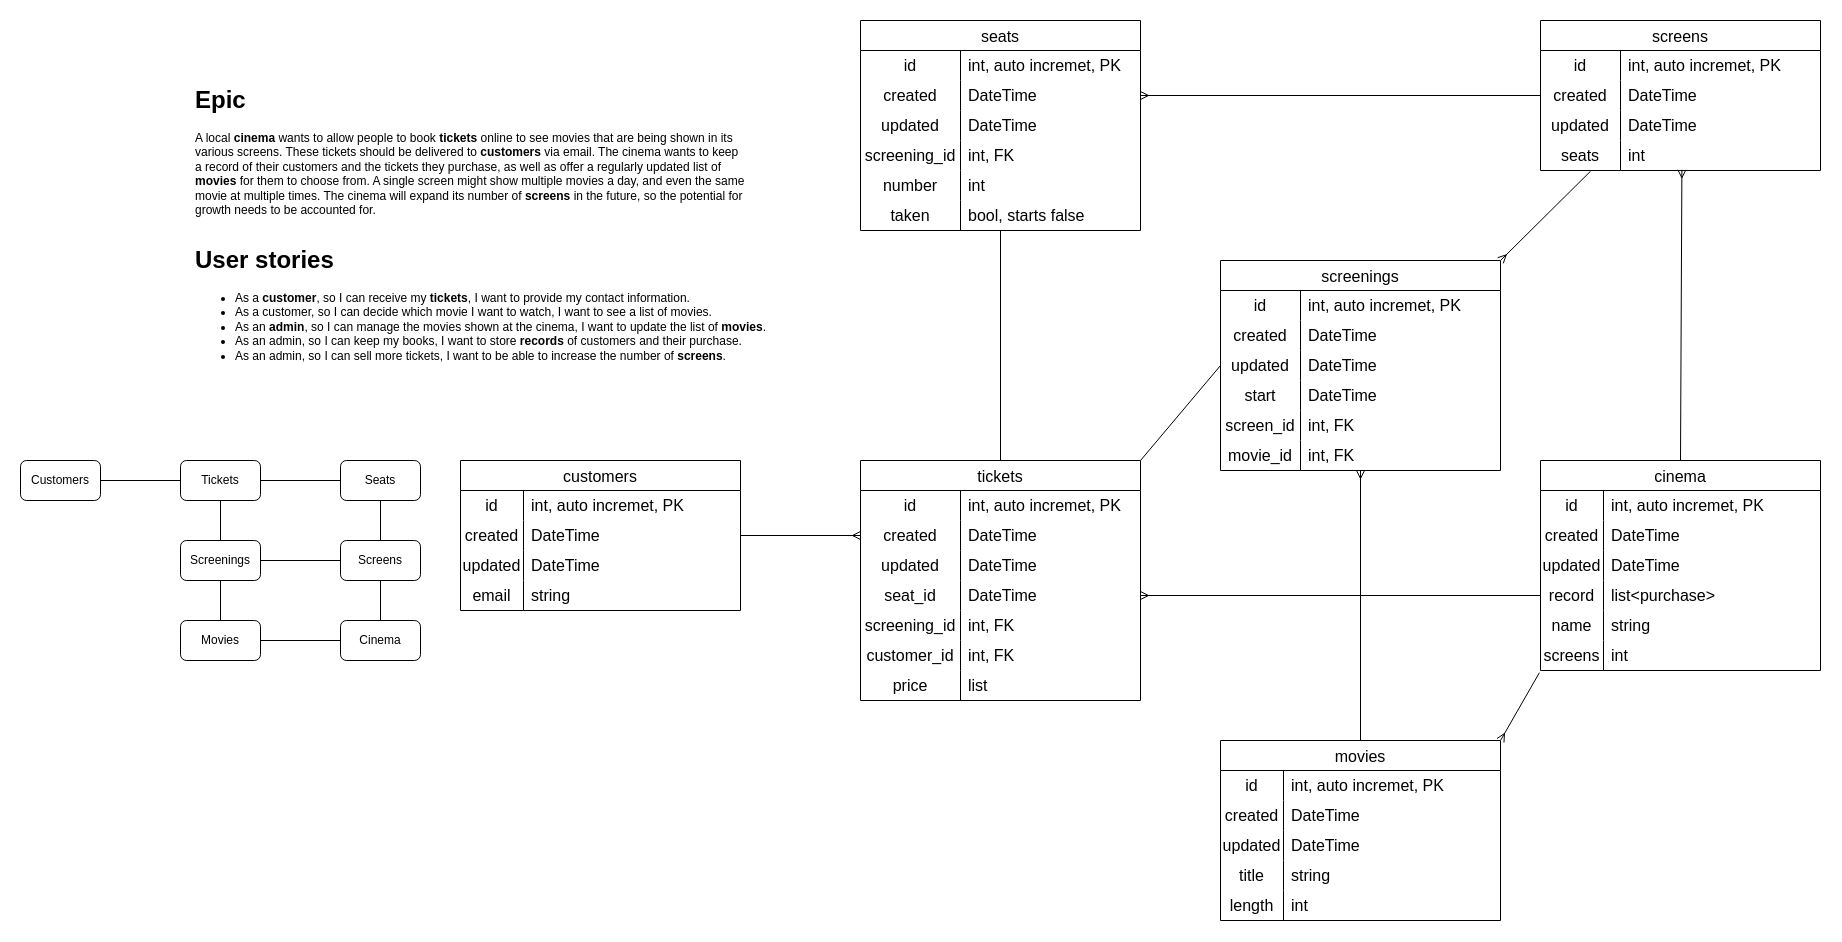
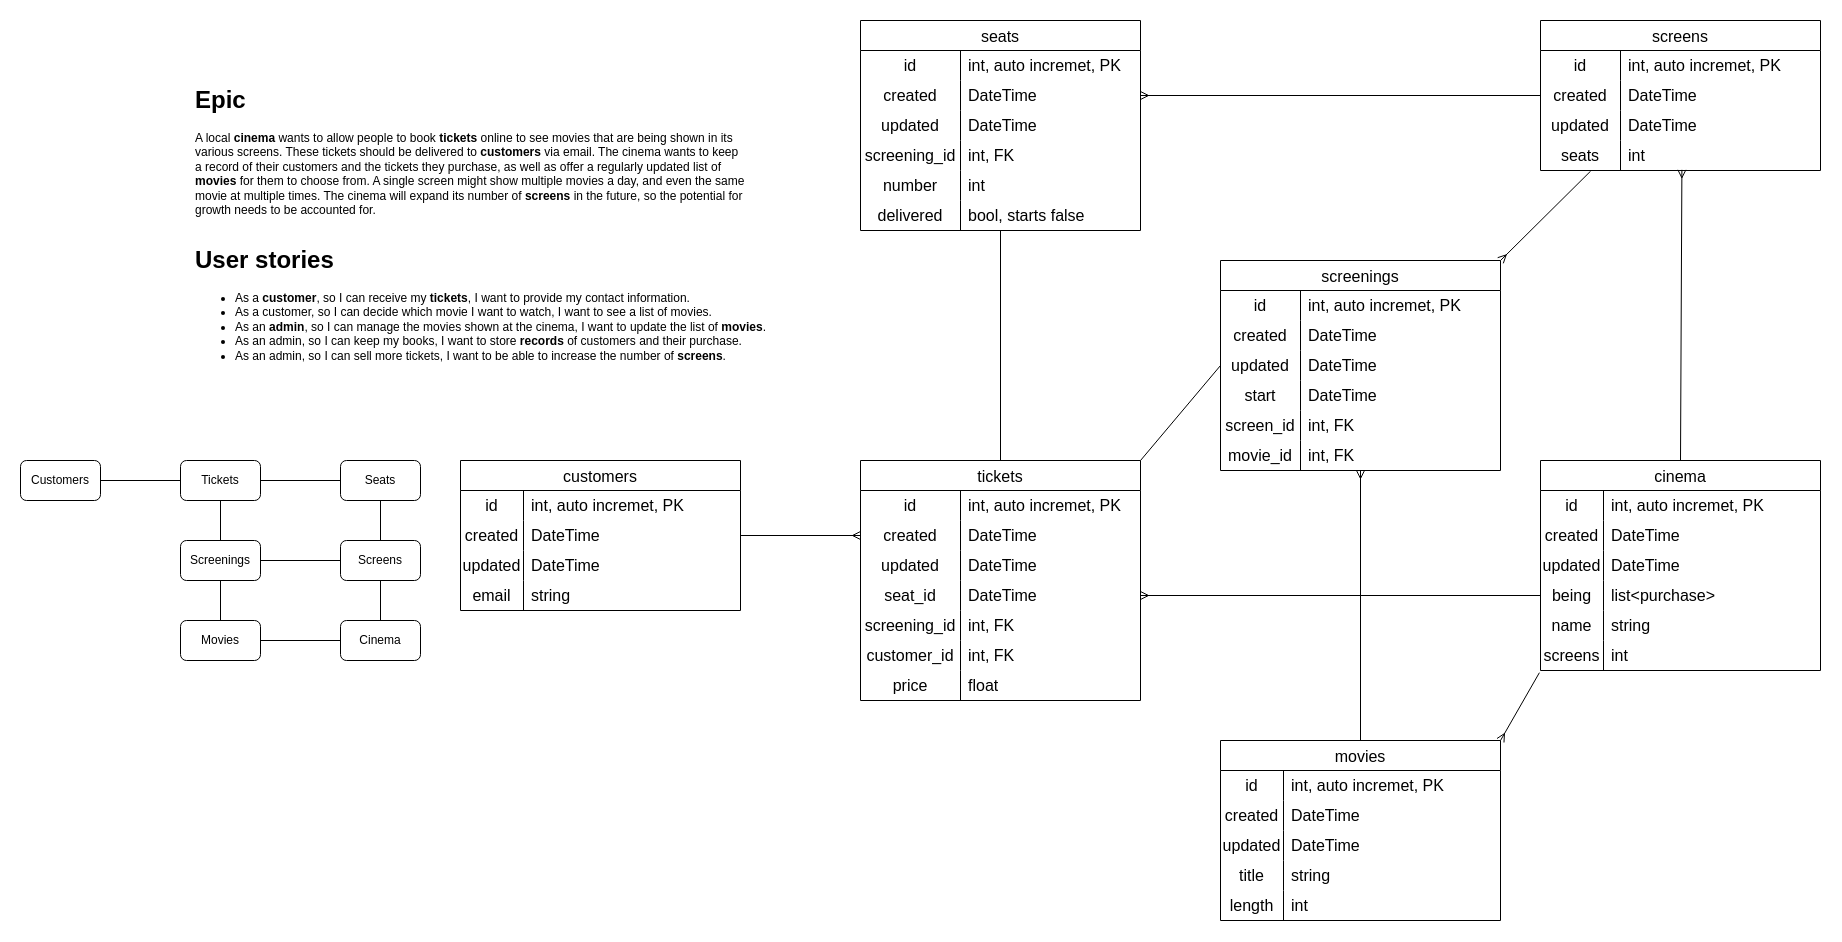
(911, 216) -> (911, 216)
(1572, 596) -> (1572, 596)
(982, 686) -> (989, 686)
